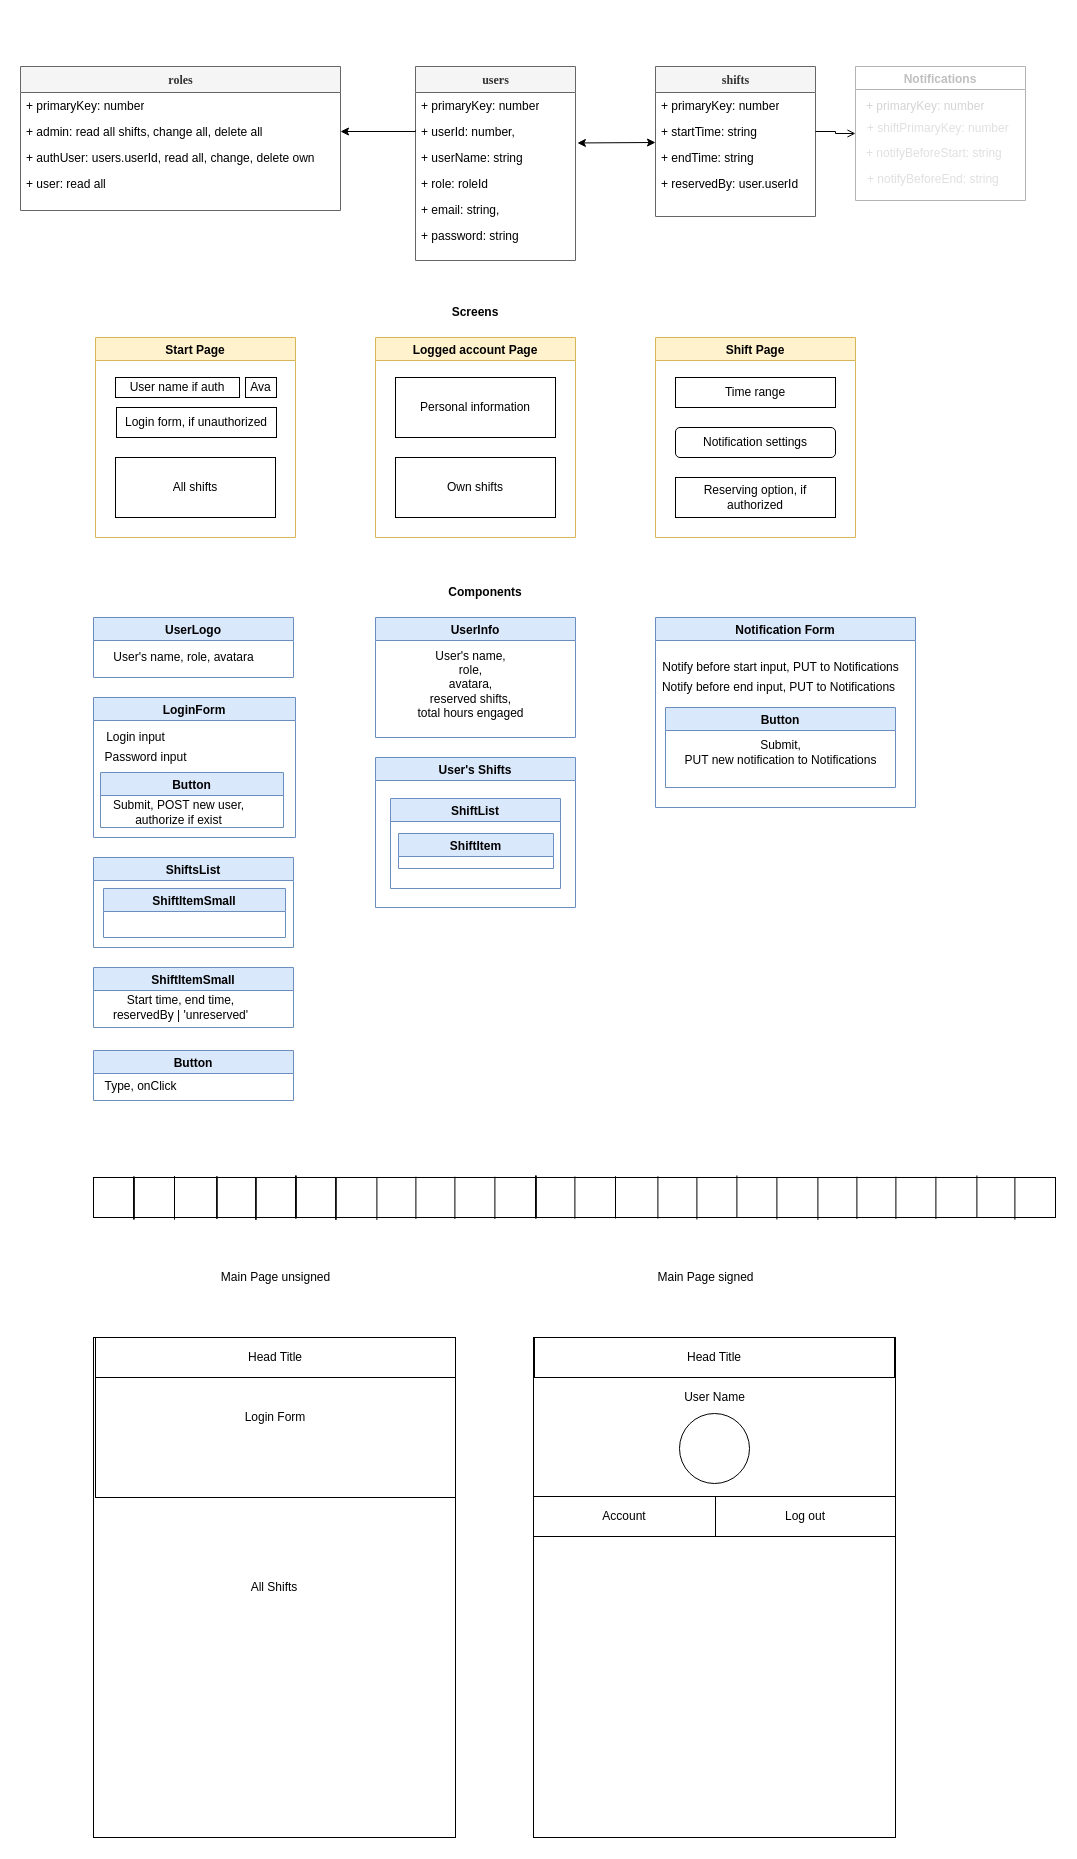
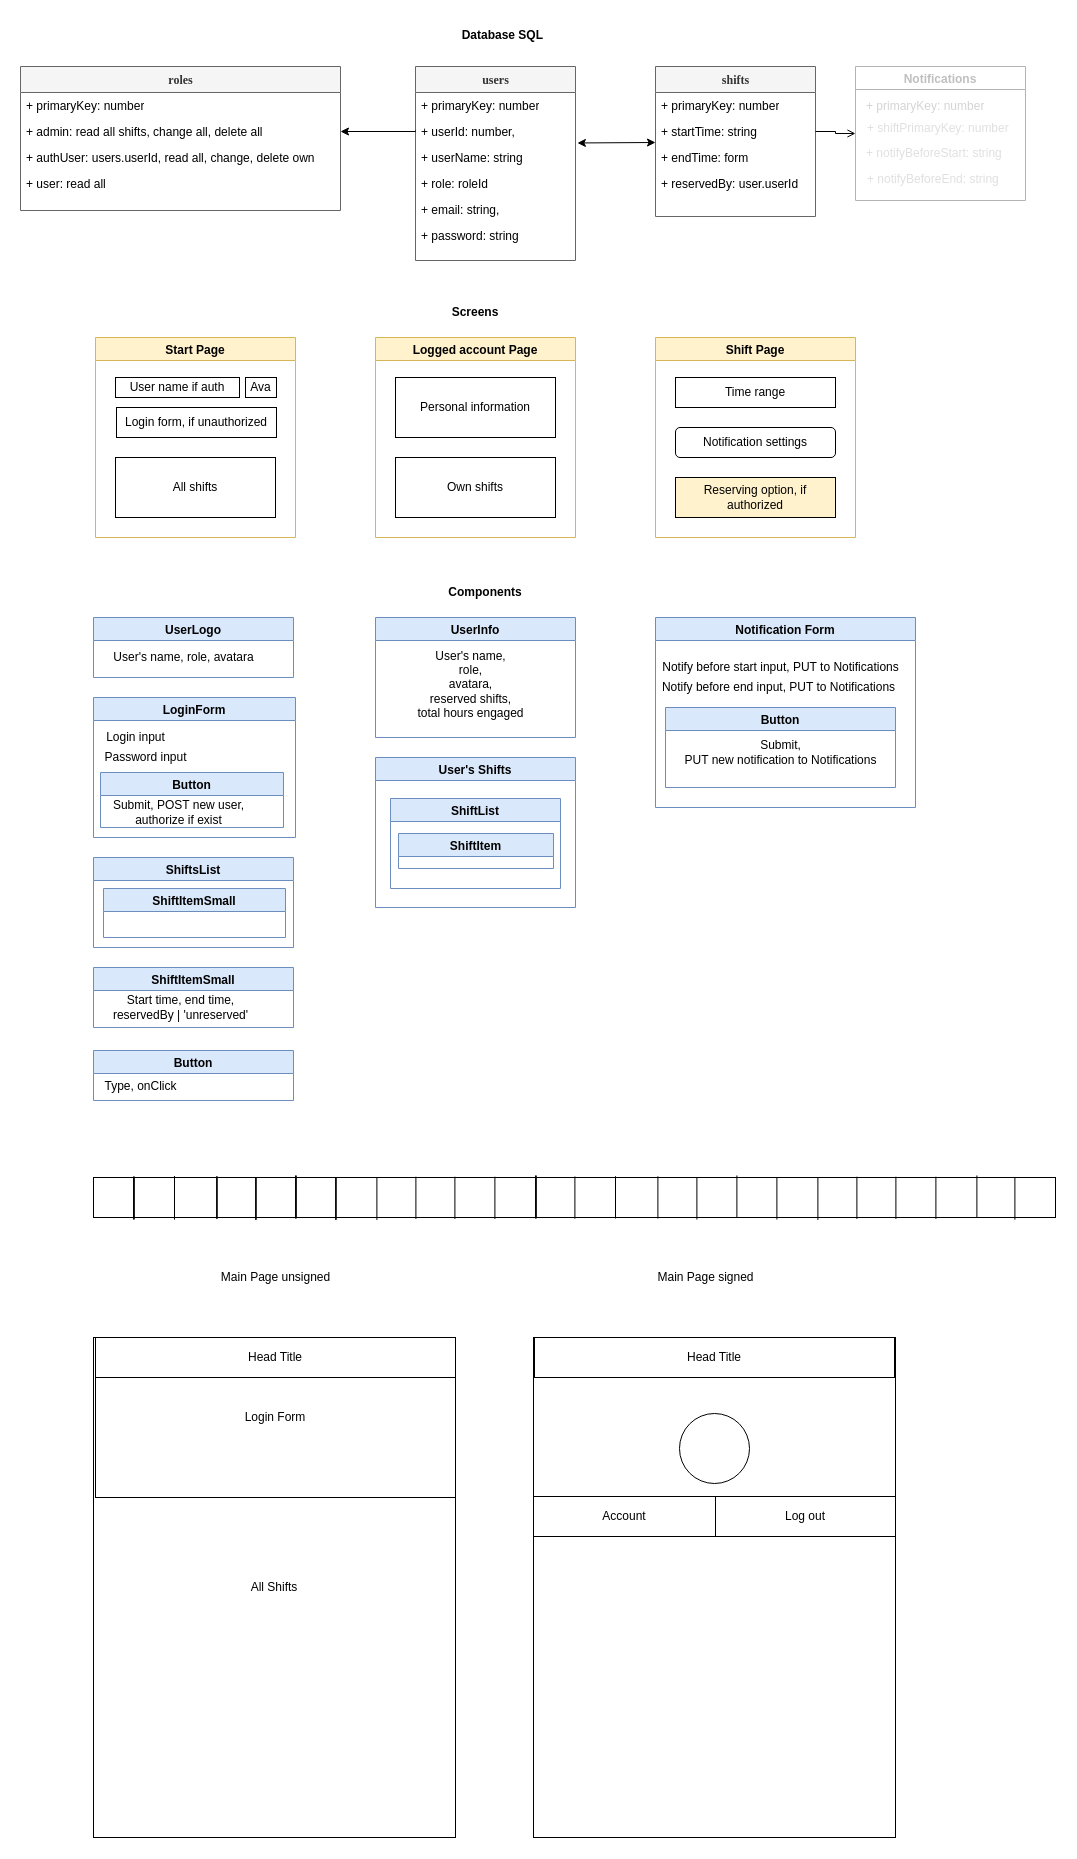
none -> (476, 36)
(711, 159) -> (706, 159)
(756, 498) -> (756, 498)
(715, 1398) -> none
